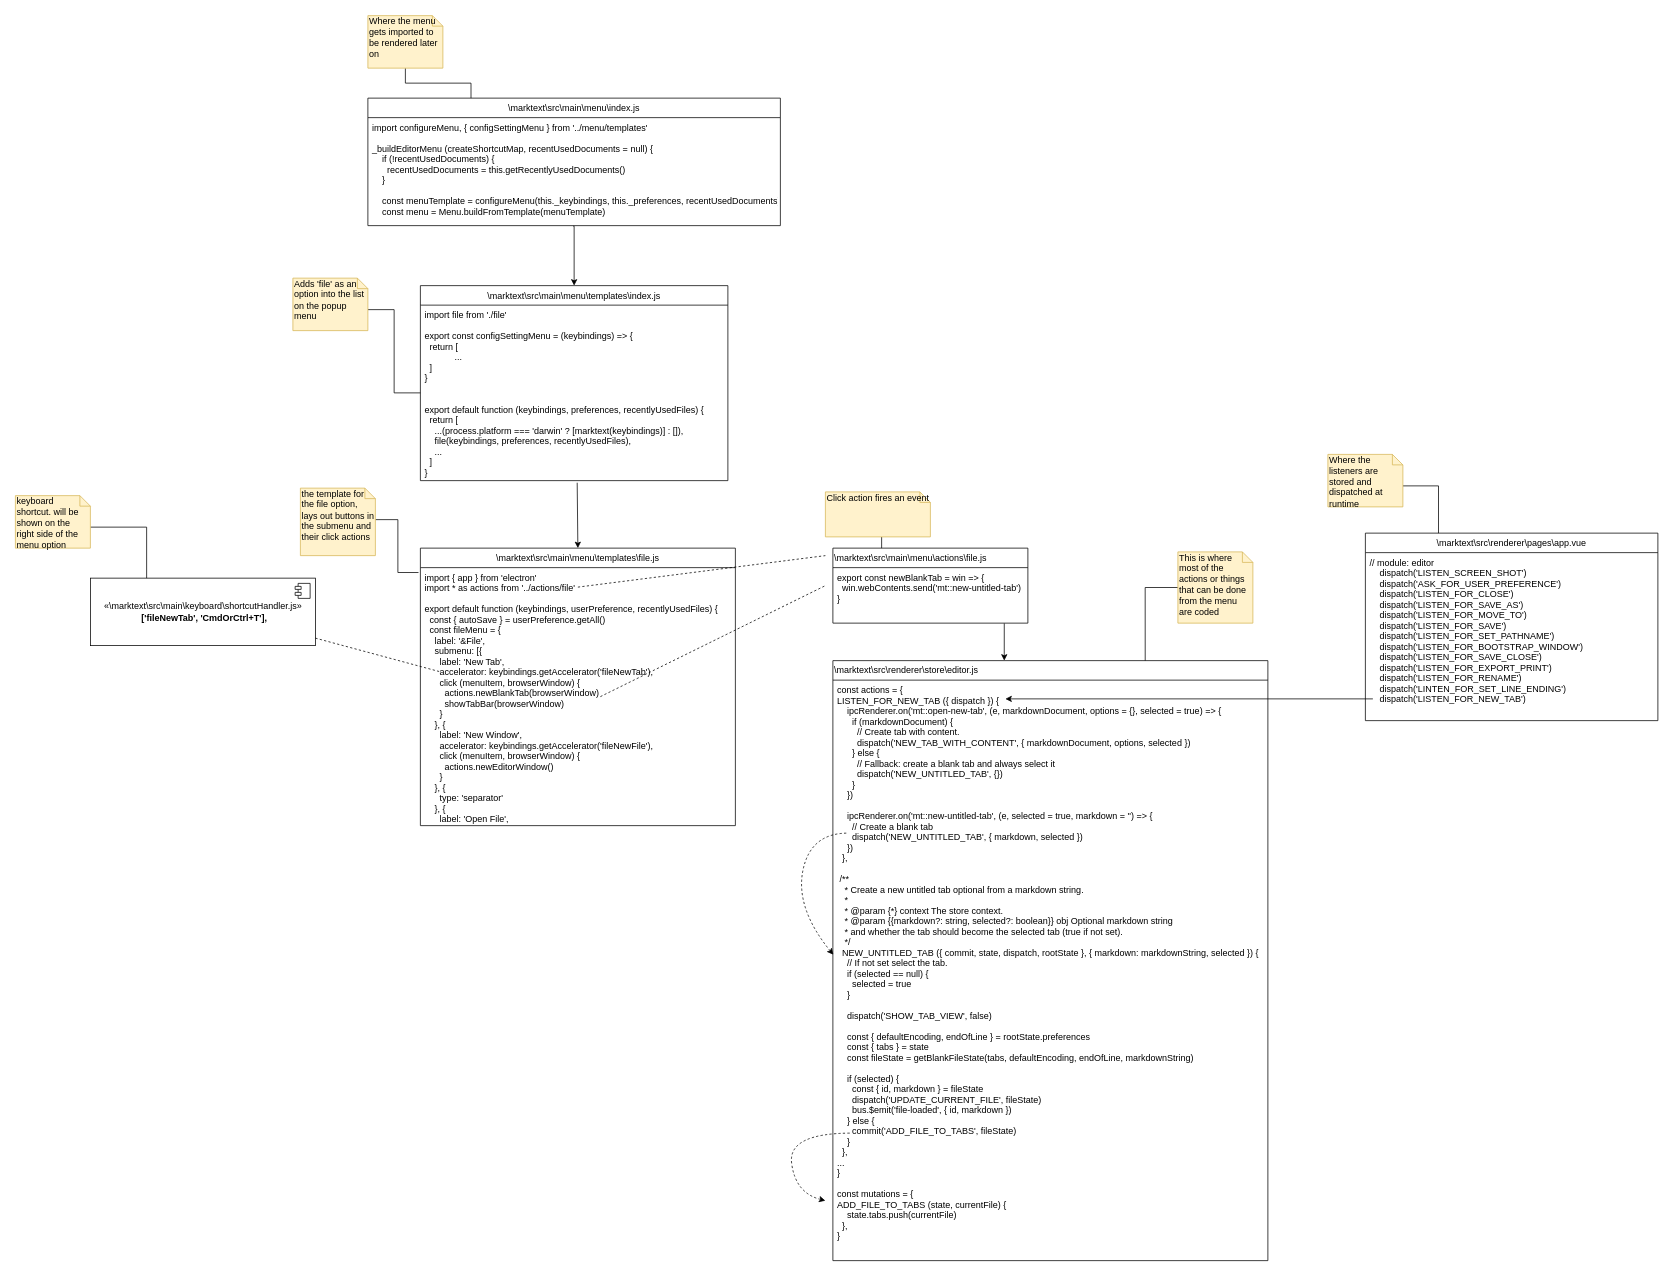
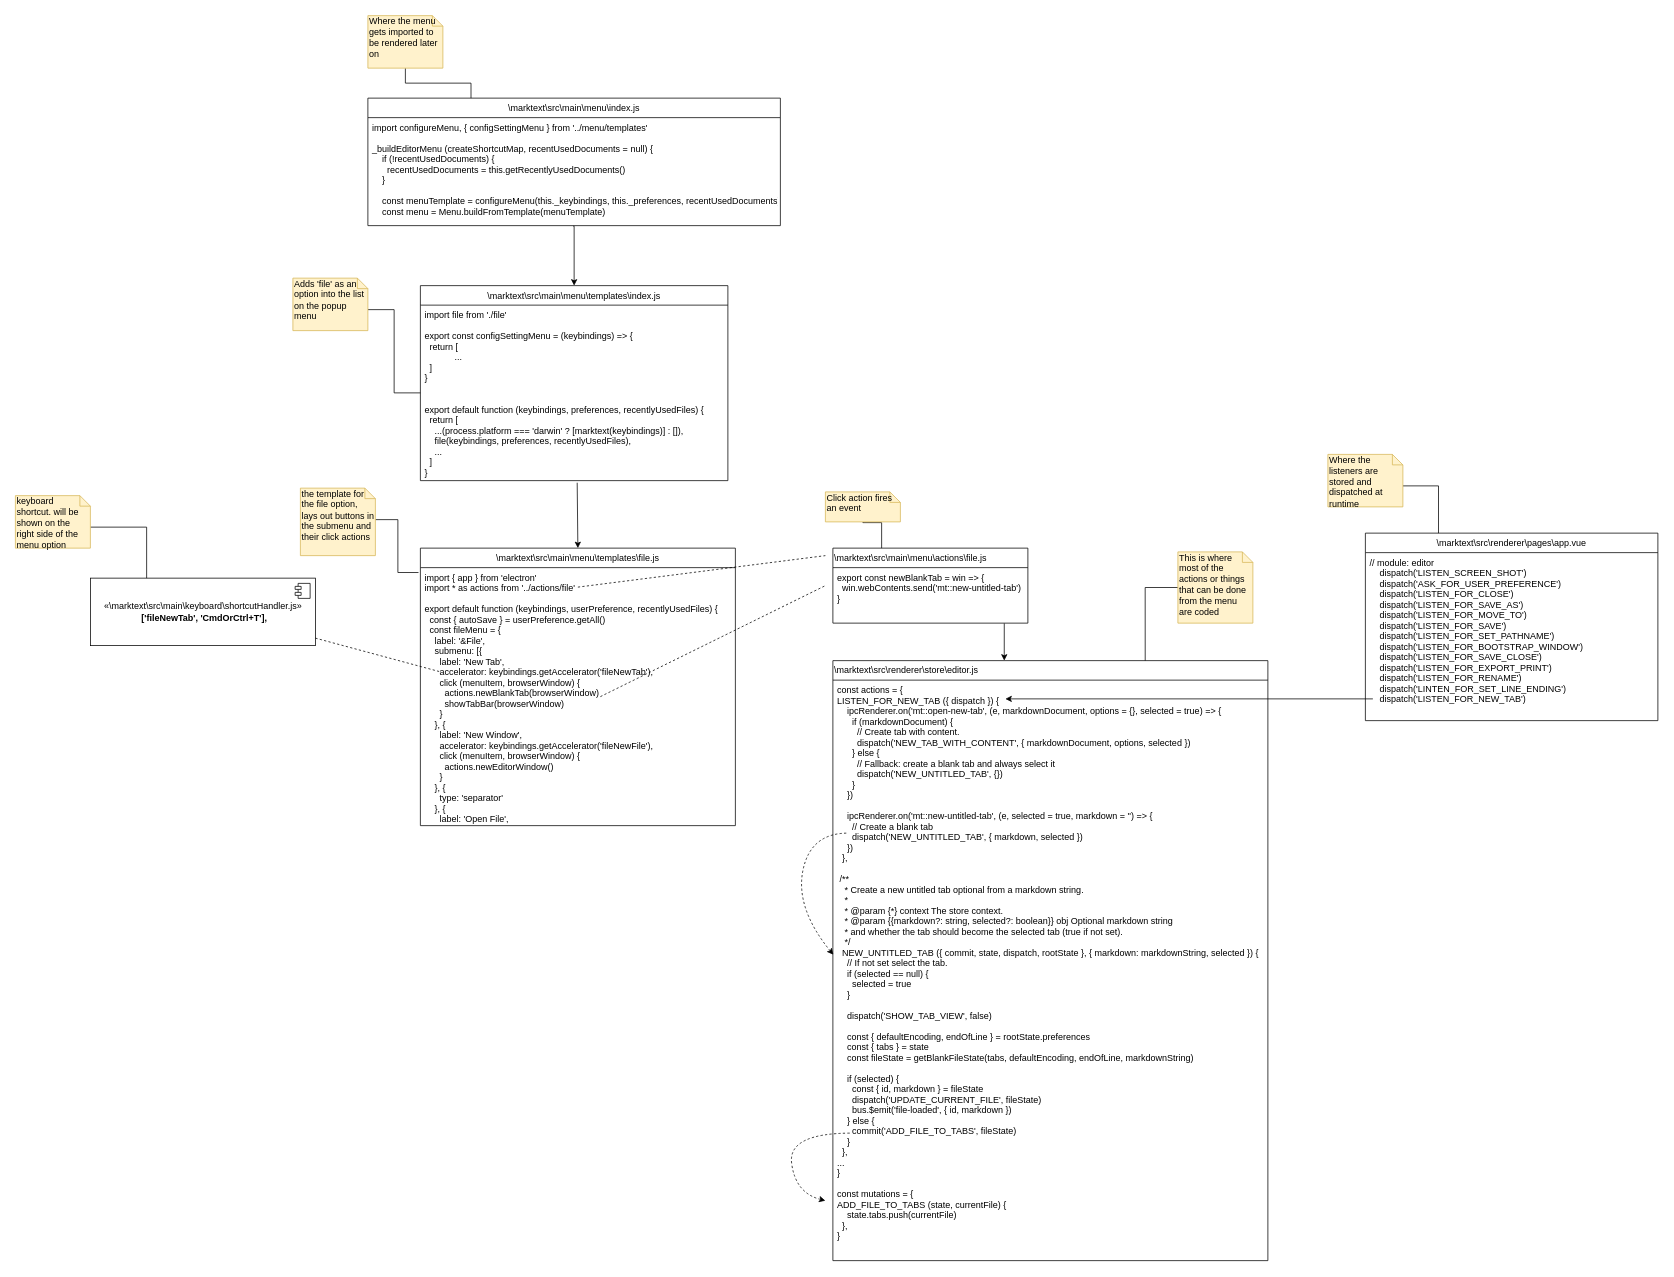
(878, 514) -> (863, 507)
